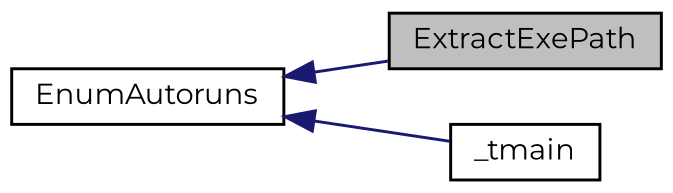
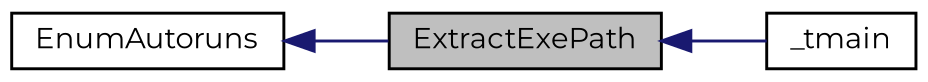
(382, 131) -> (729, 41)
